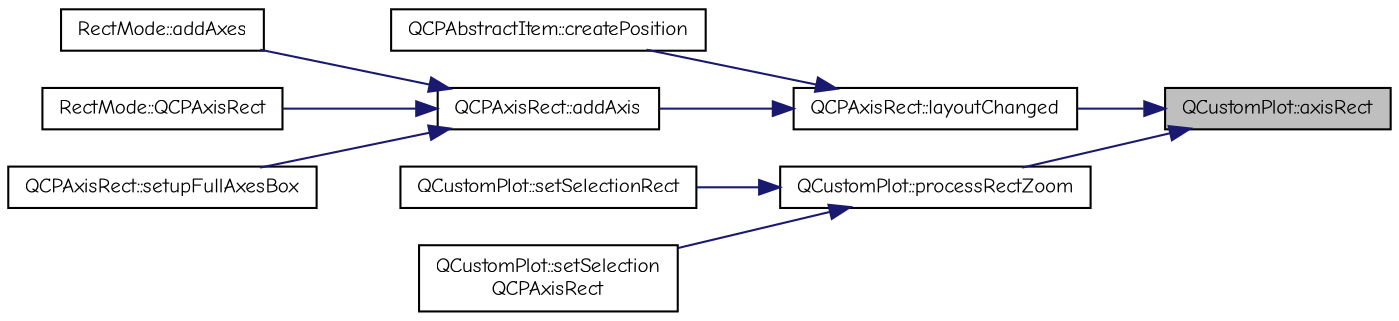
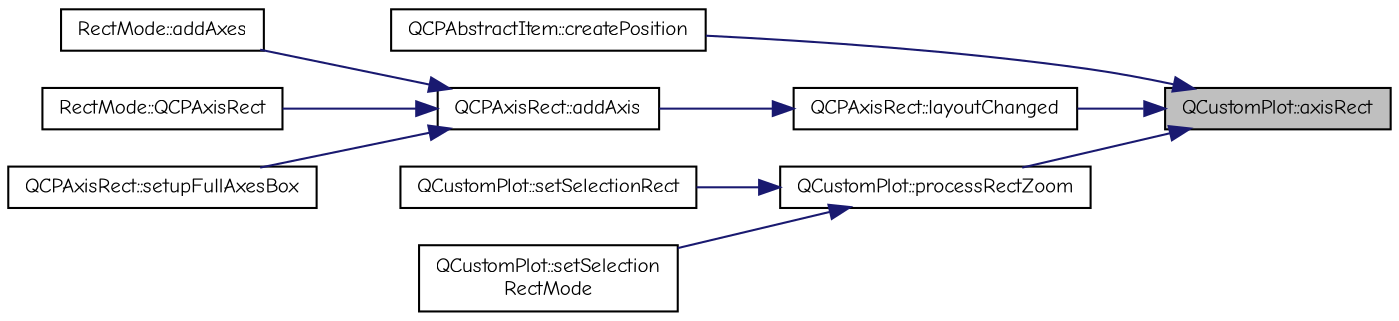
(731, 67) -> (940, 52)
(548, 278) -> (548, 278)
